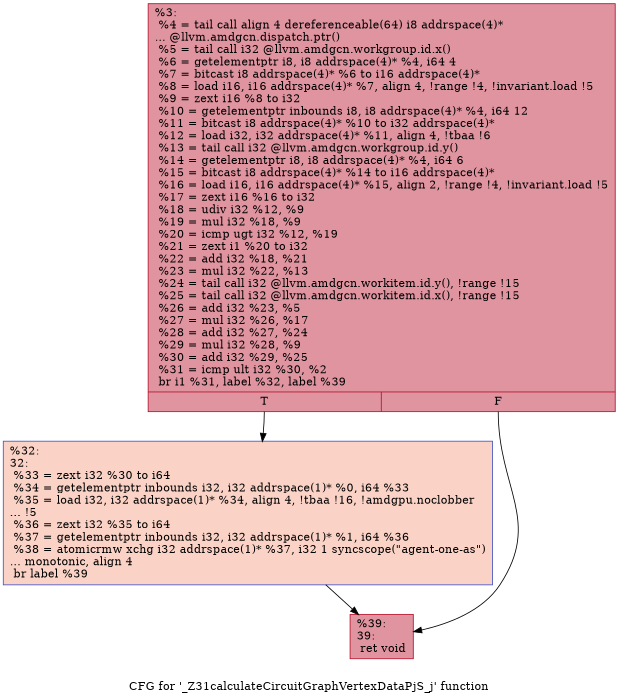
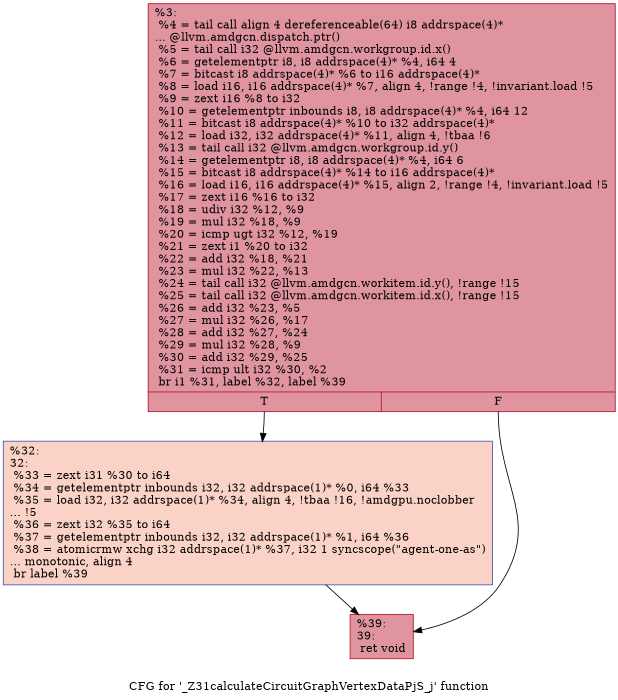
(90, 476) -> (90, 476)
